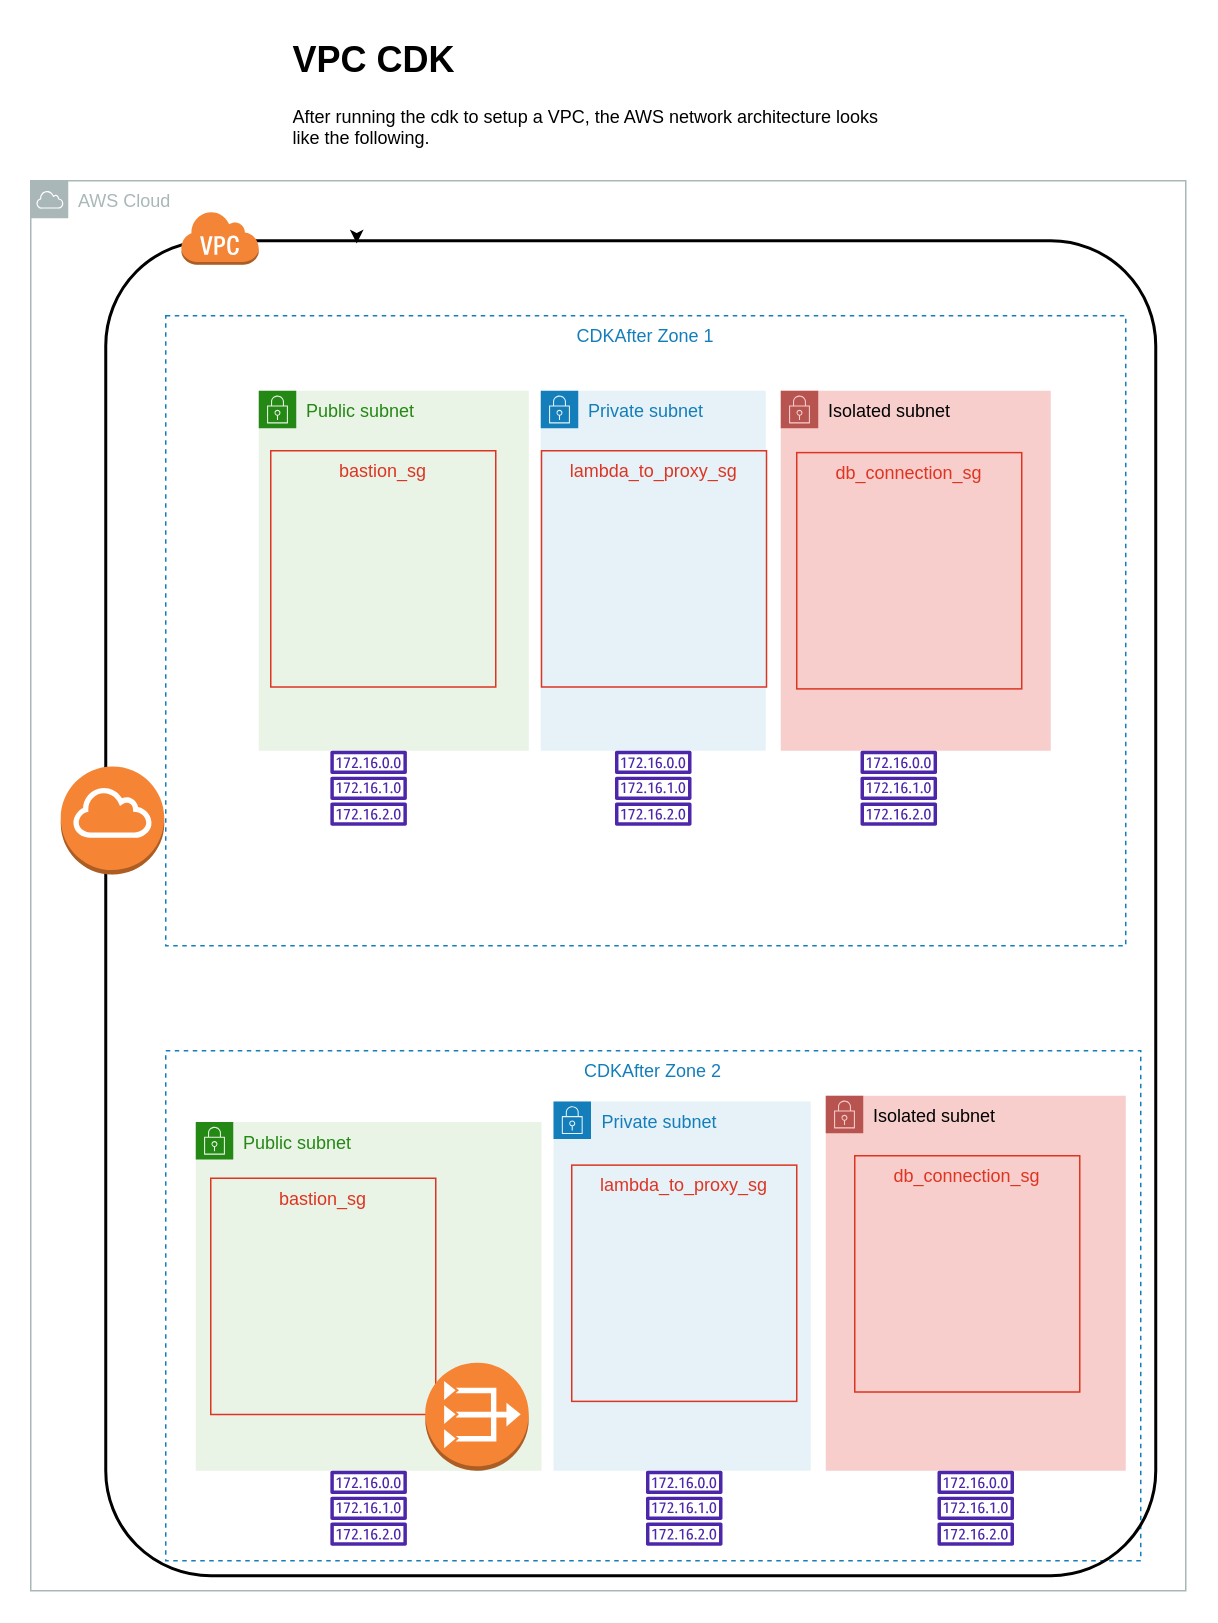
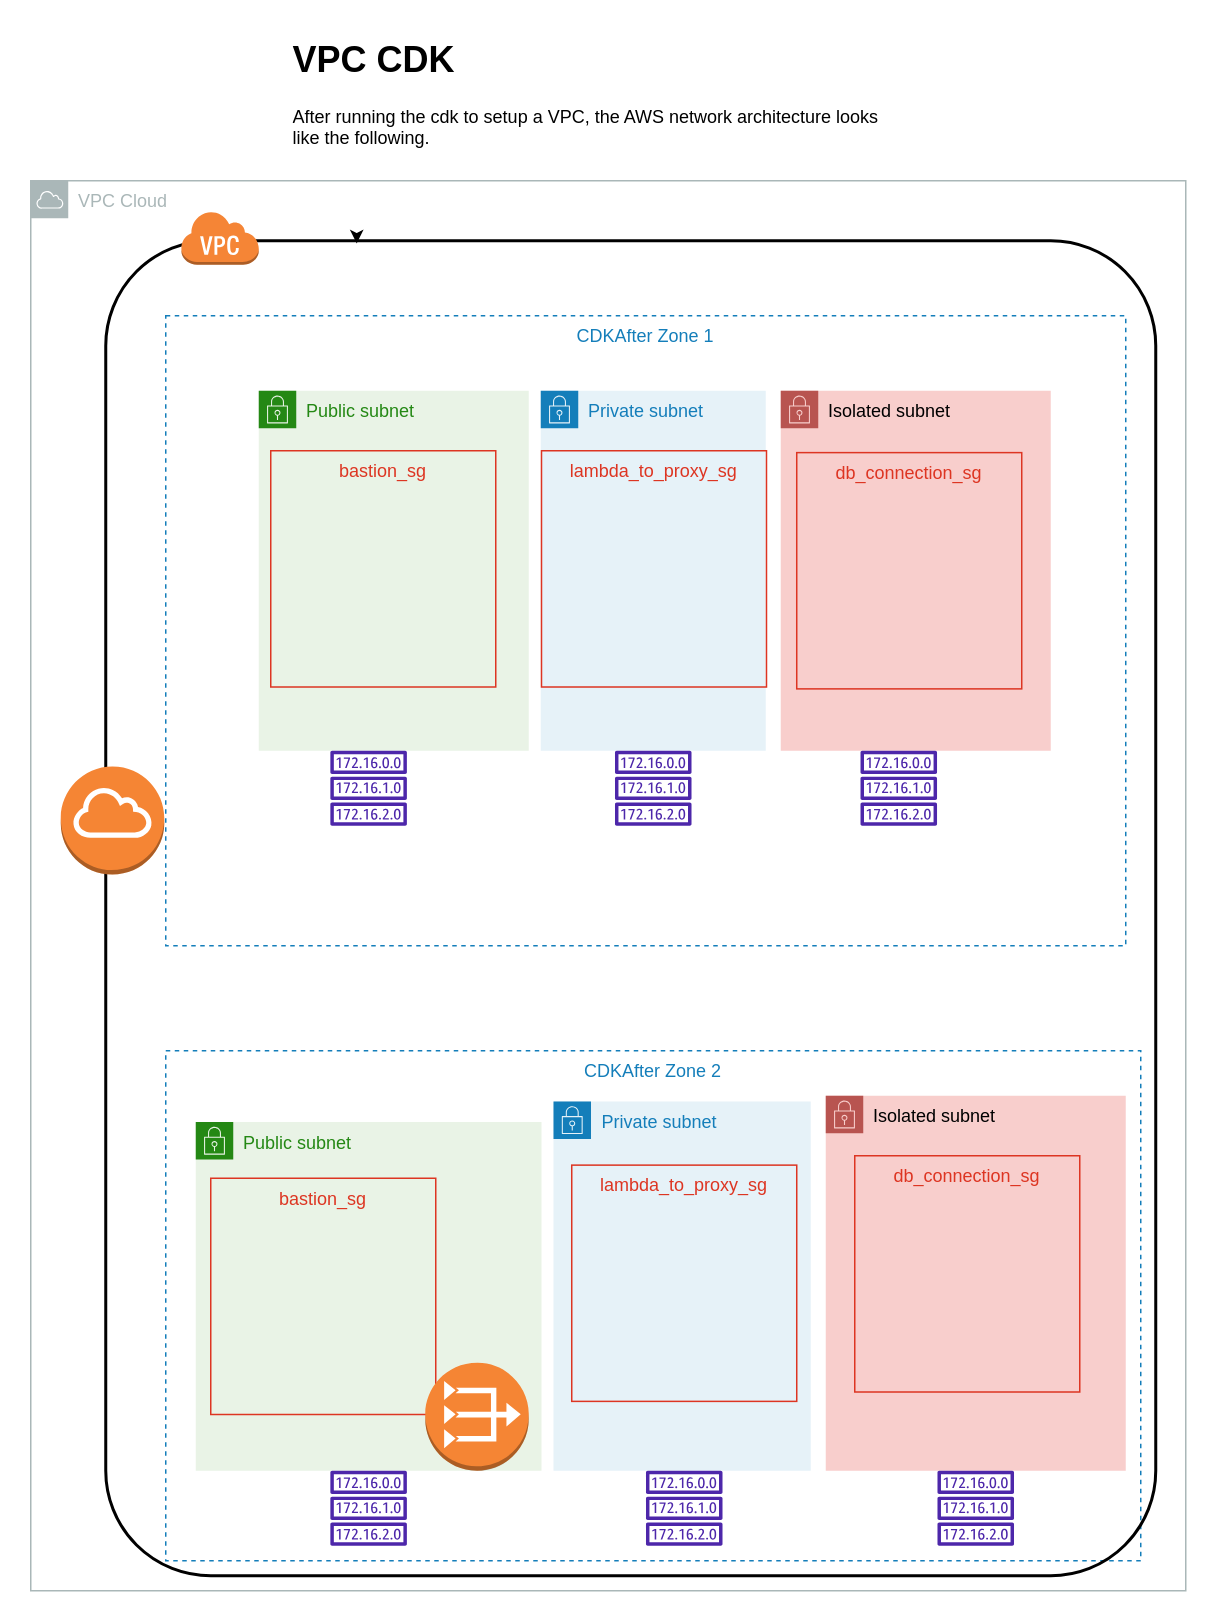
(119, 202) -> (119, 202)
